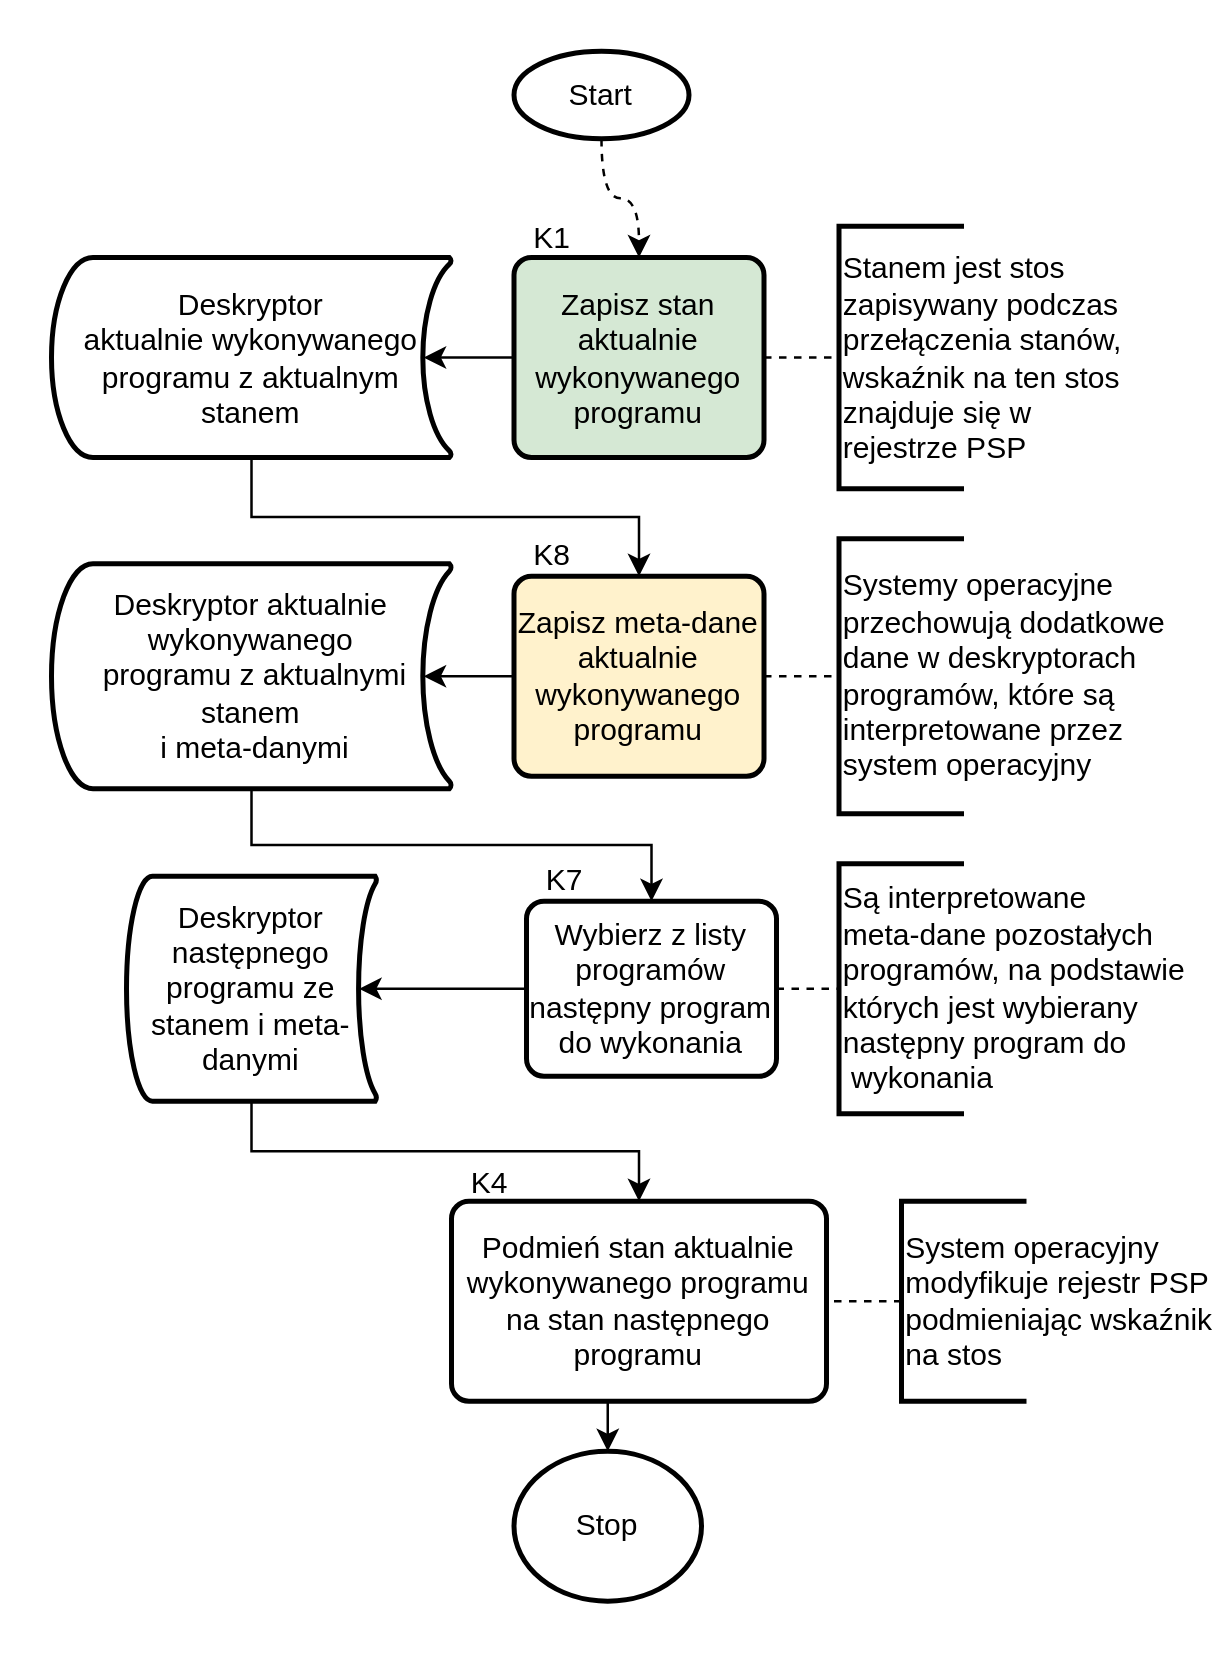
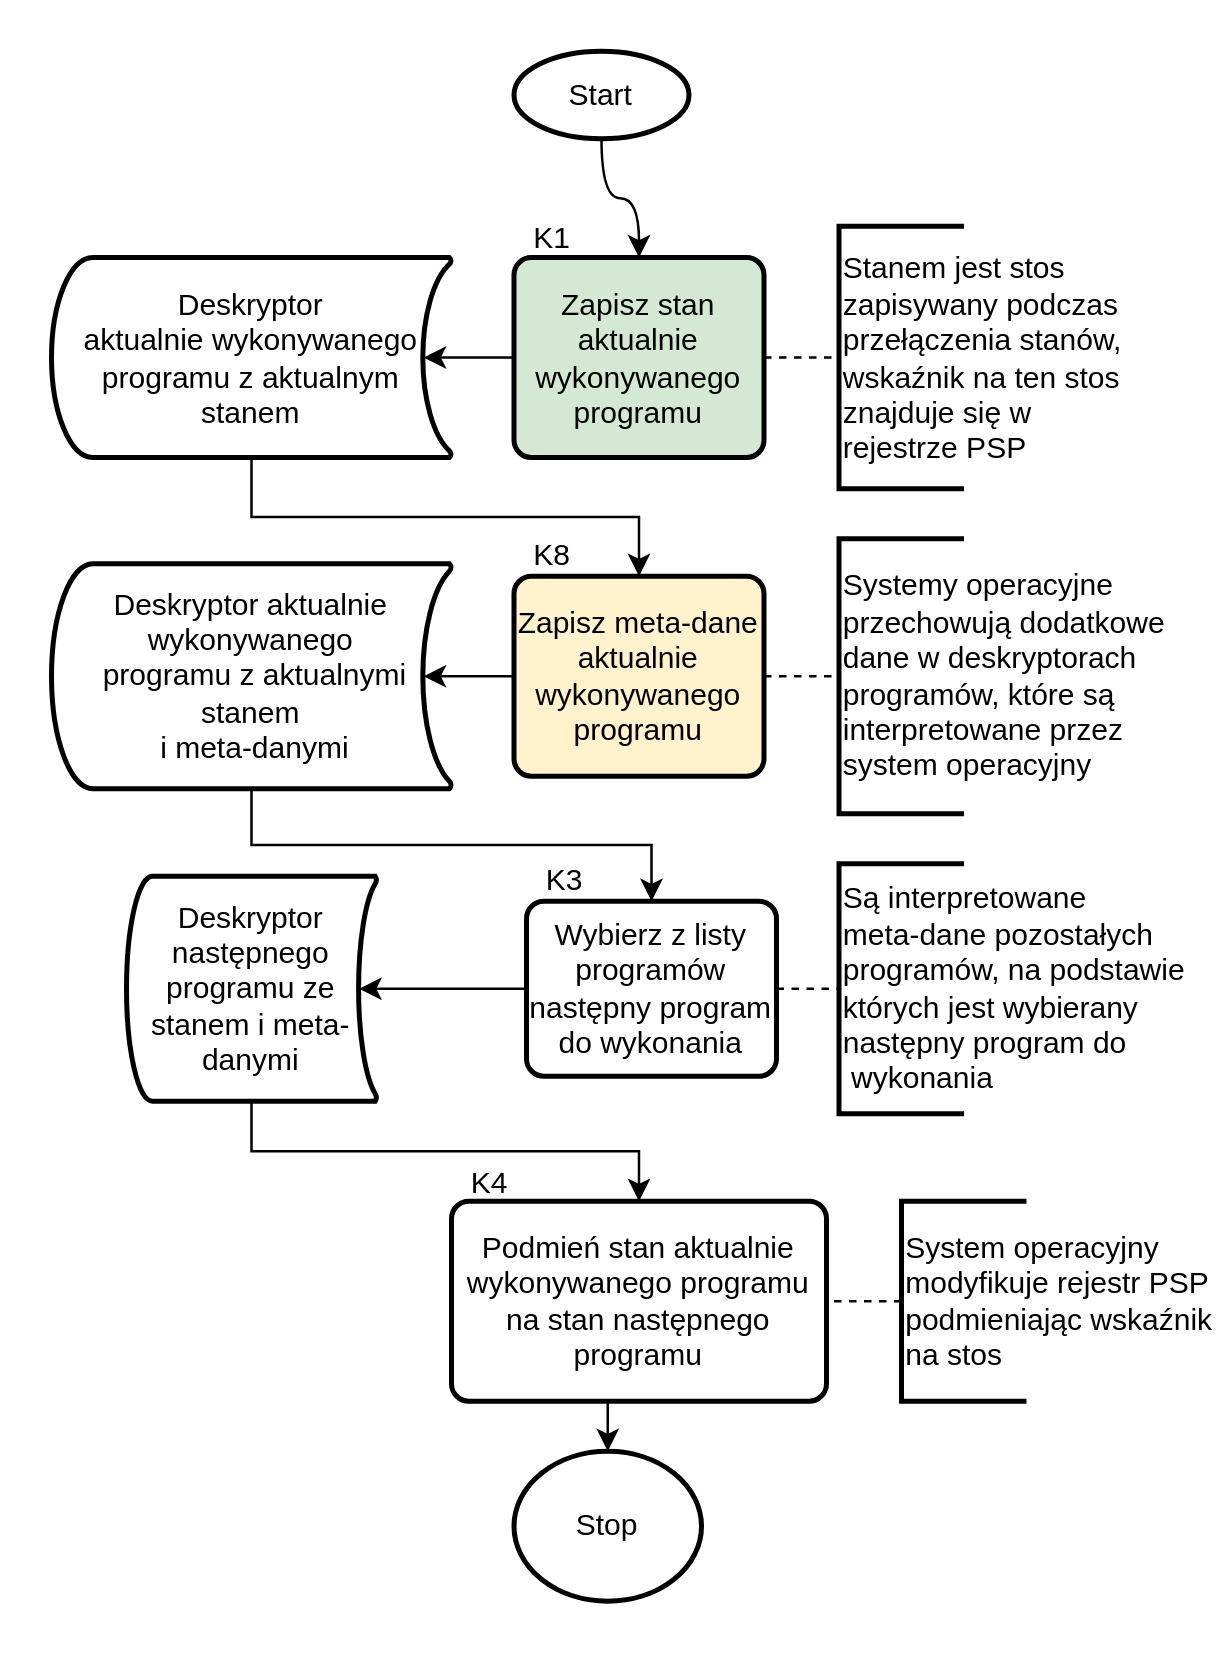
(614, 196) -> (614, 196)
(565, 881) -> (565, 881)
